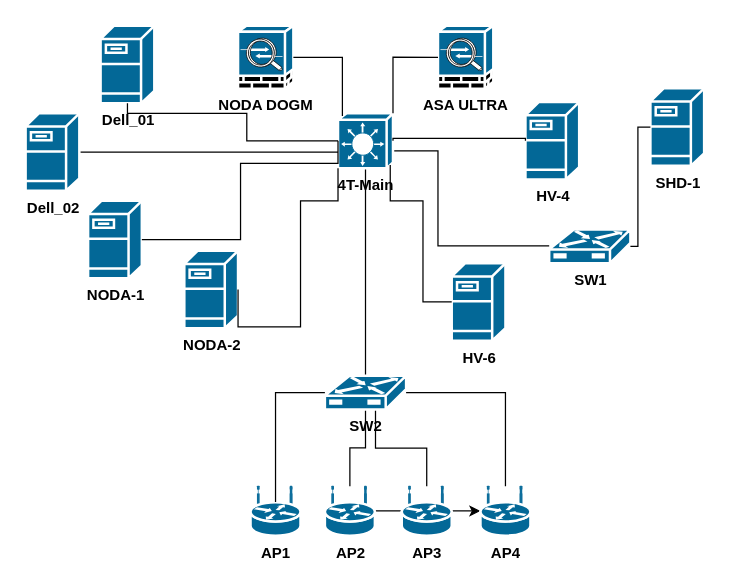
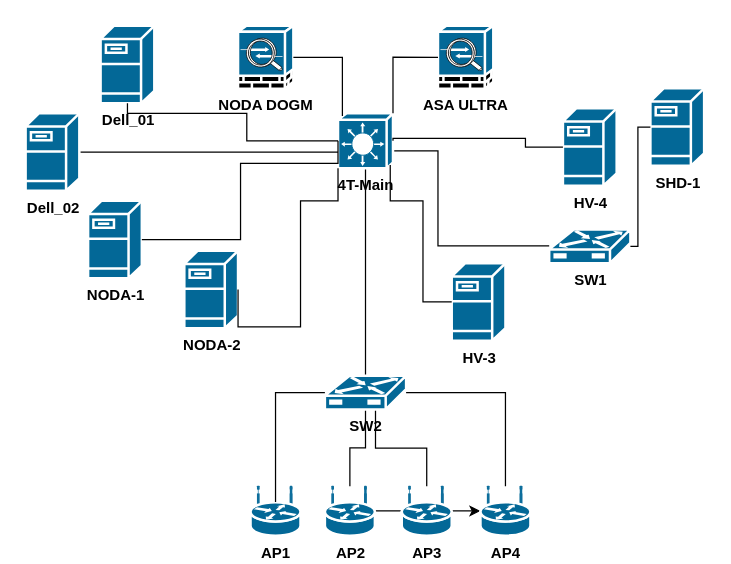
(553, 141) -> (590, 147)
(480, 358) -> (480, 358)
